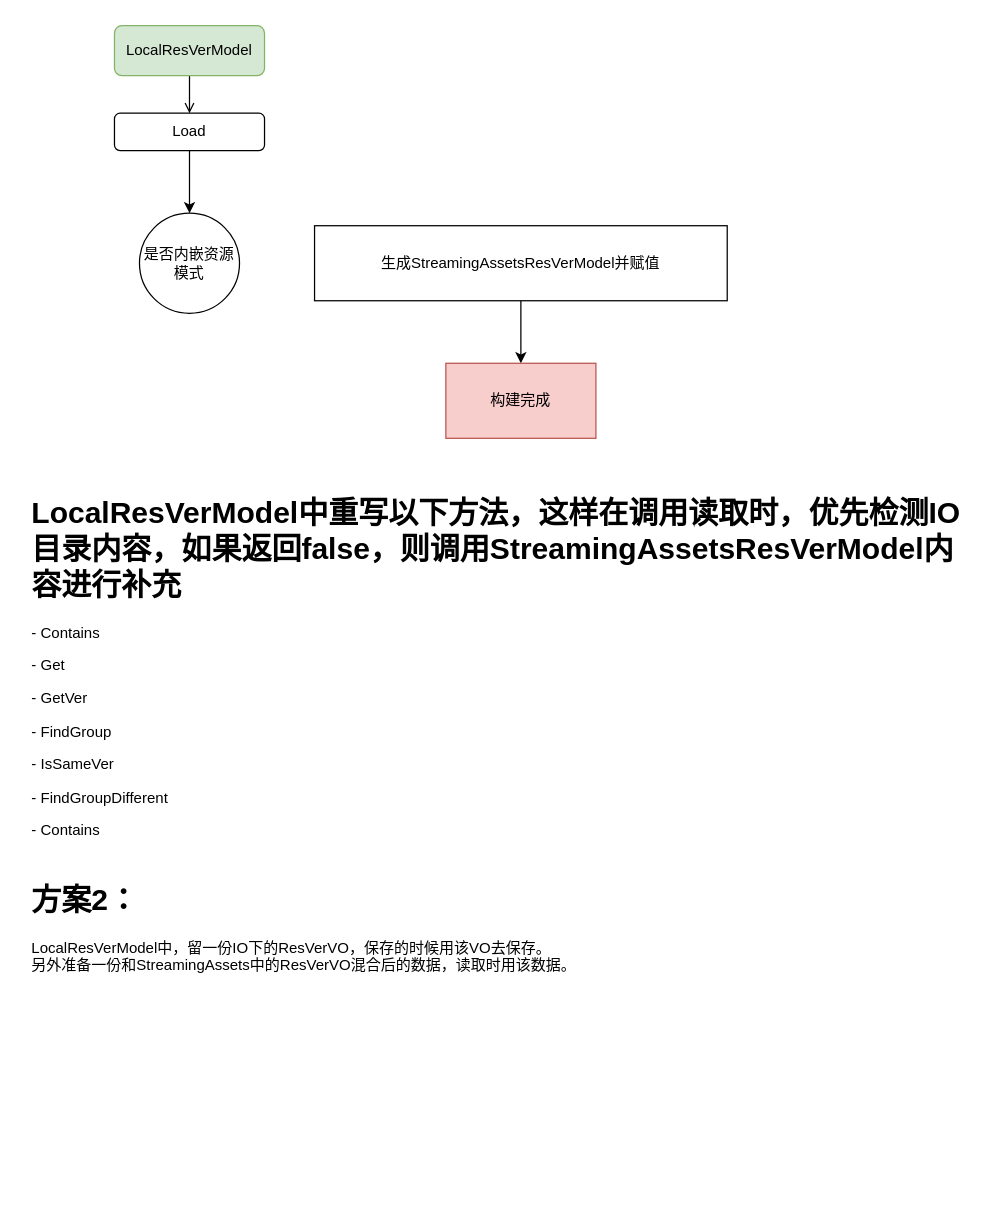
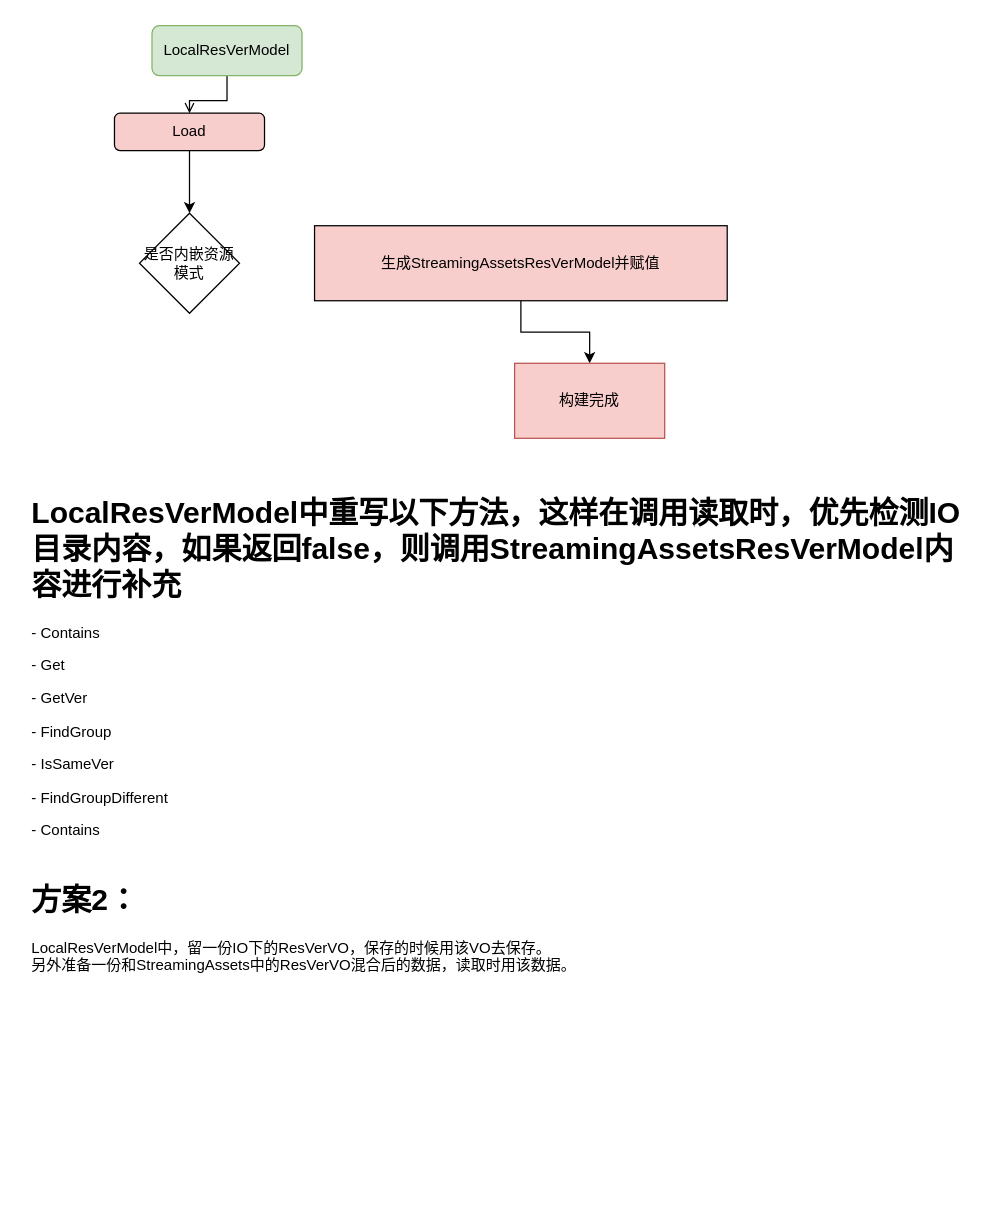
(189, 51) -> (227, 51)
(189, 132) -> (189, 132)
(189, 263) -> (189, 263)
(521, 263) -> (521, 263)
(521, 401) -> (589, 401)
